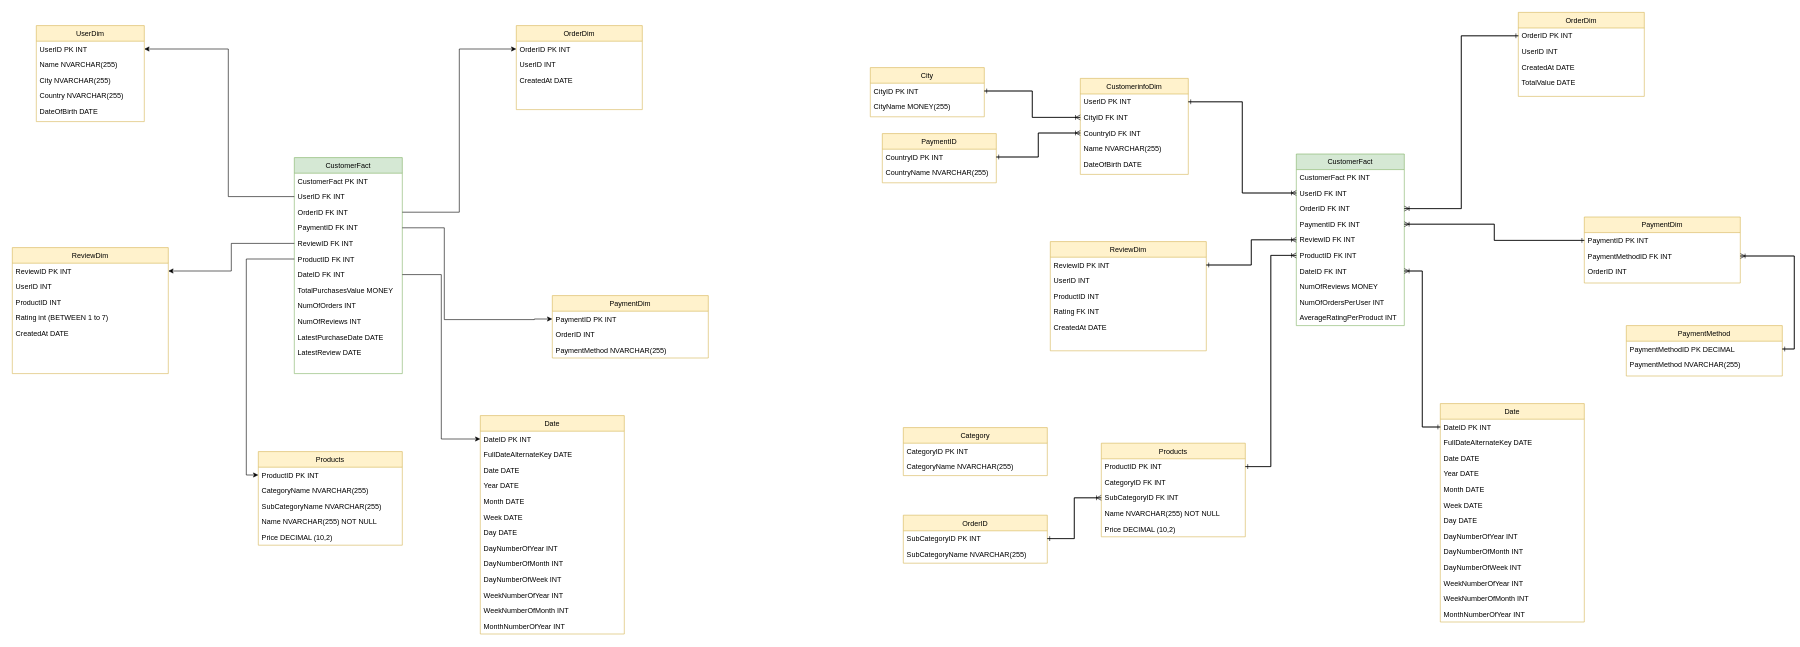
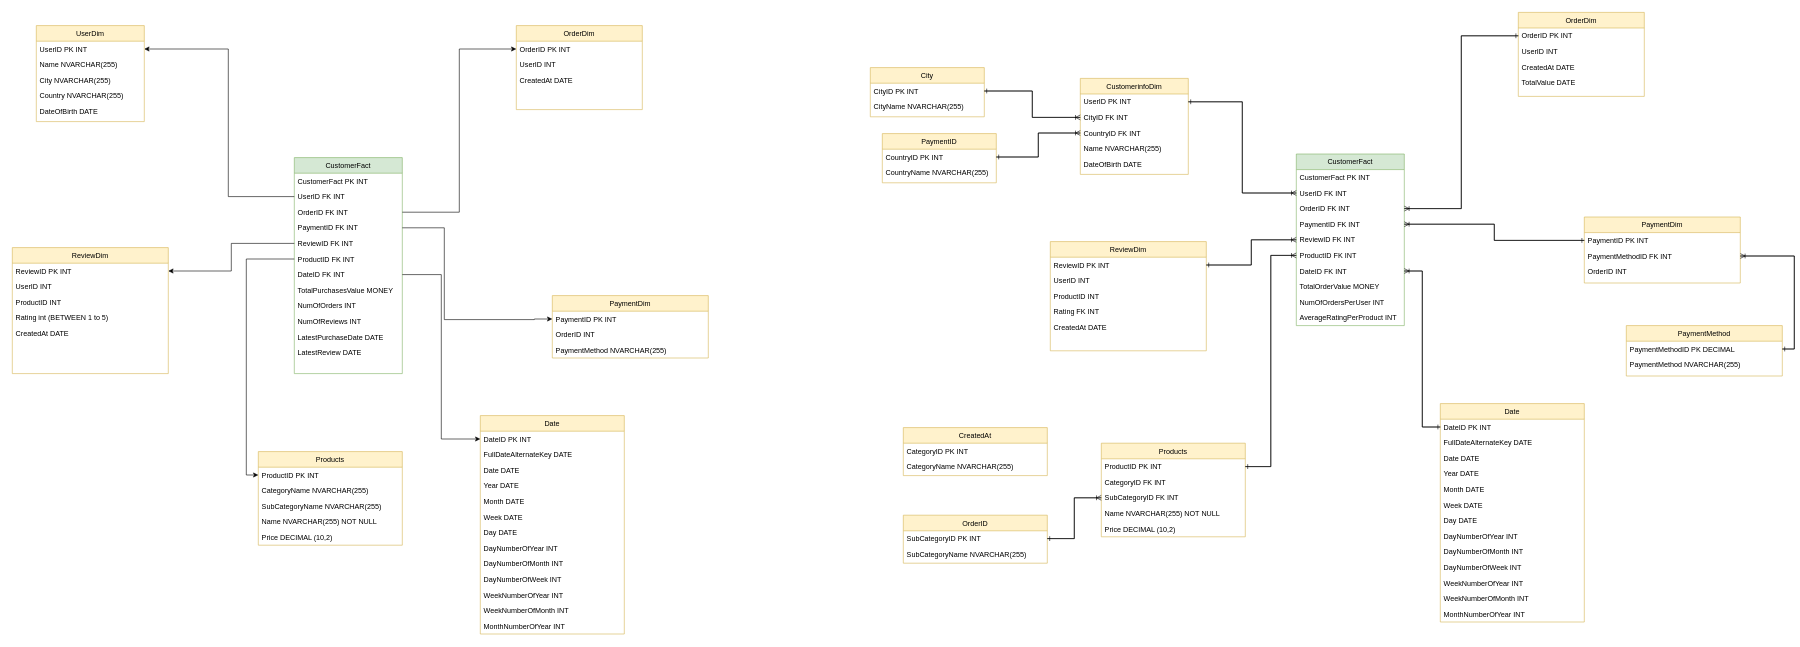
(910, 107) -> (916, 107)
(1334, 287) -> (1339, 287)
(63, 318) -> (63, 318)
(975, 436) -> (975, 436)
